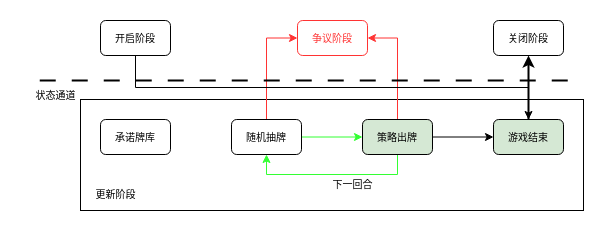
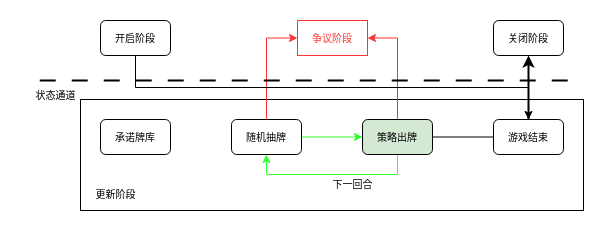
(333, 38) -> (333, 38)
(485, 137) -> (487, 137)
(529, 137) -> (529, 137)
